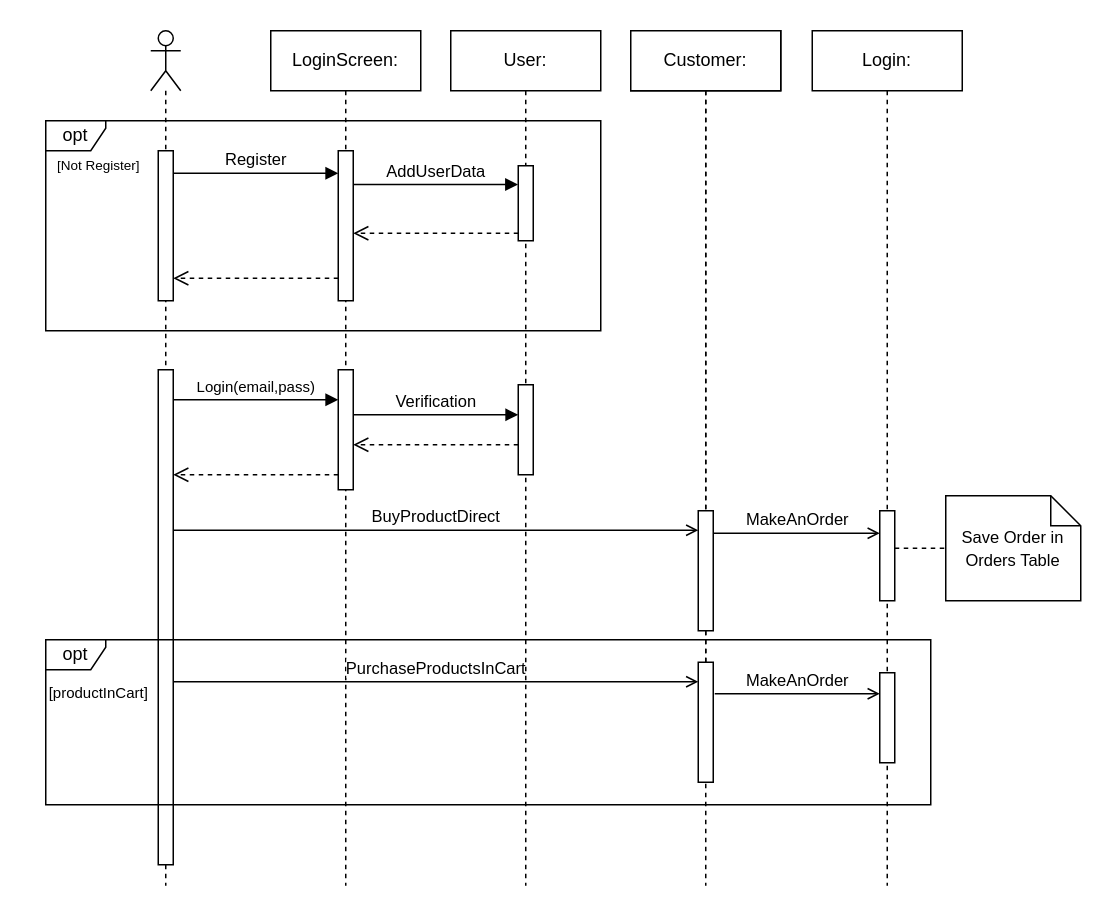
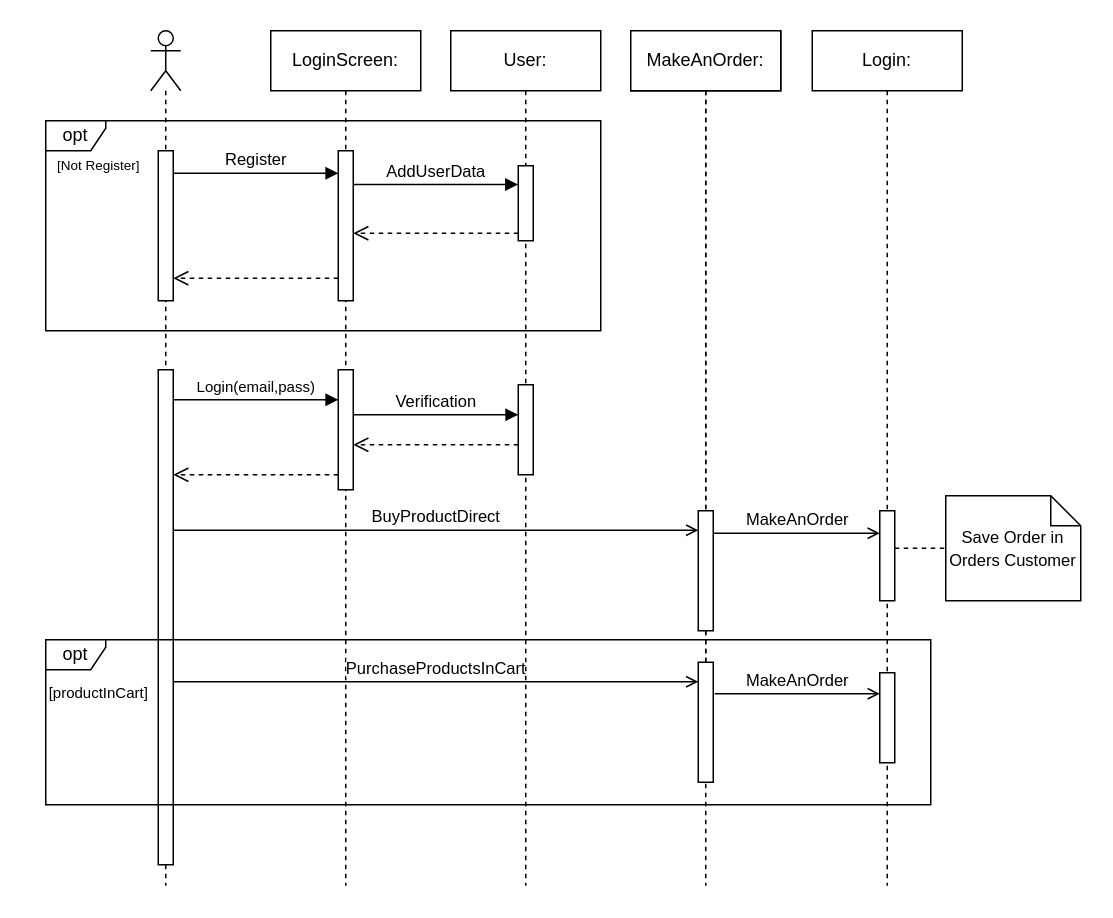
(706, 61) -> (706, 61)
(1013, 548) -> (1013, 548)
